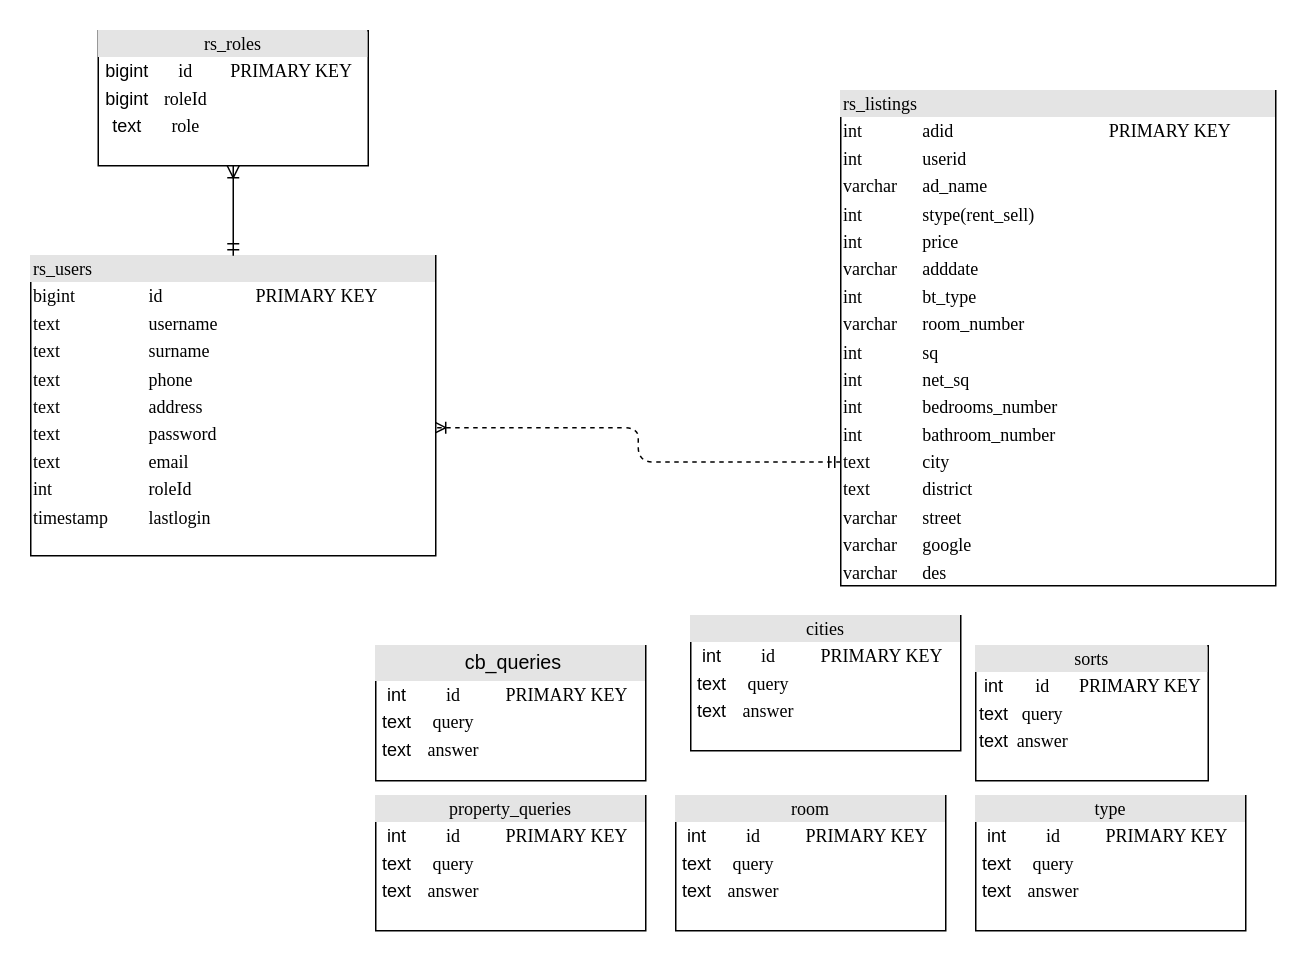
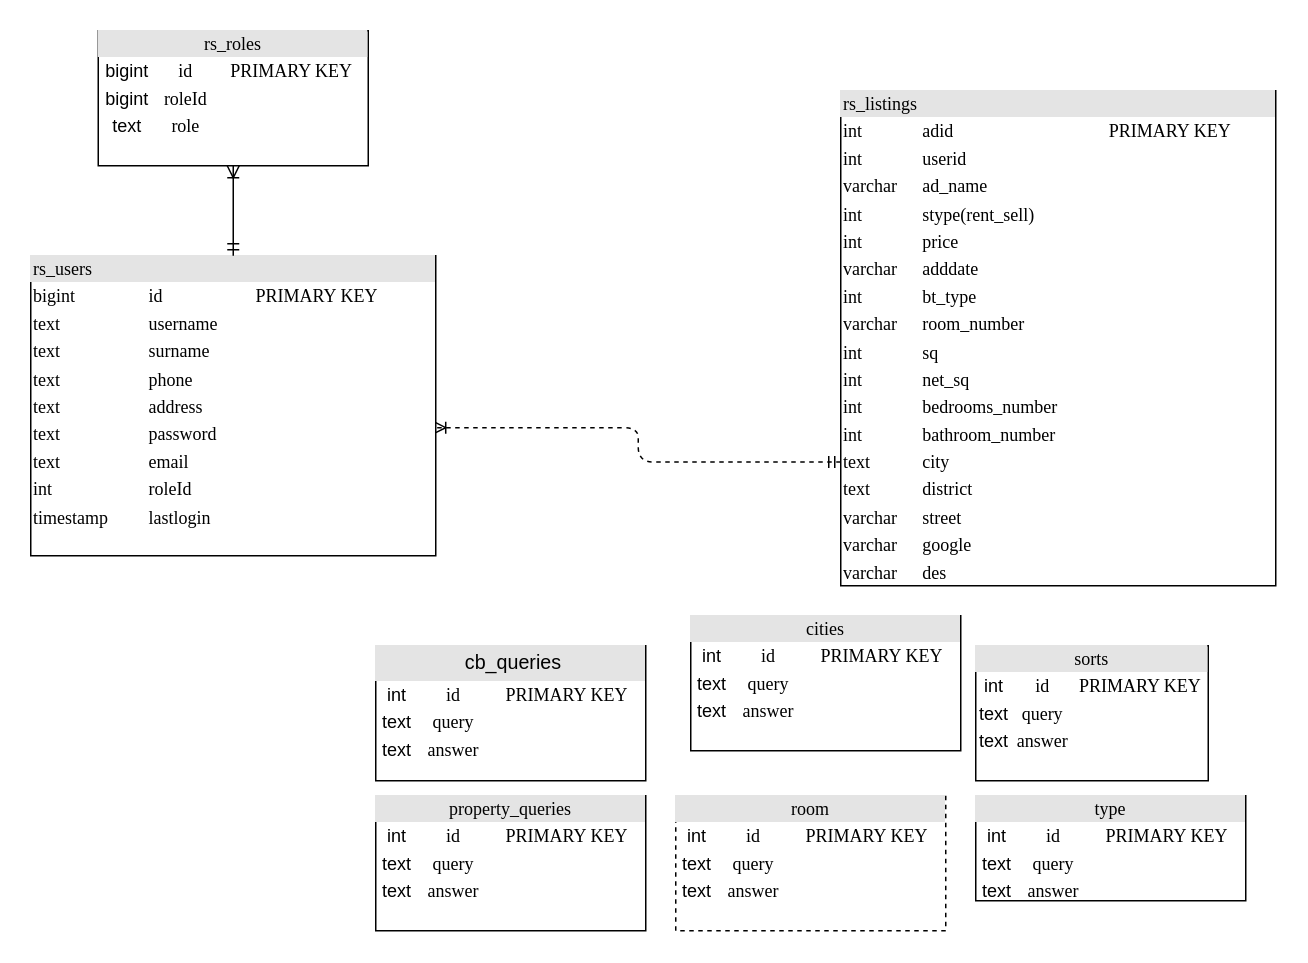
(811, 863) -> (811, 863)
(1111, 863) -> (1111, 848)
